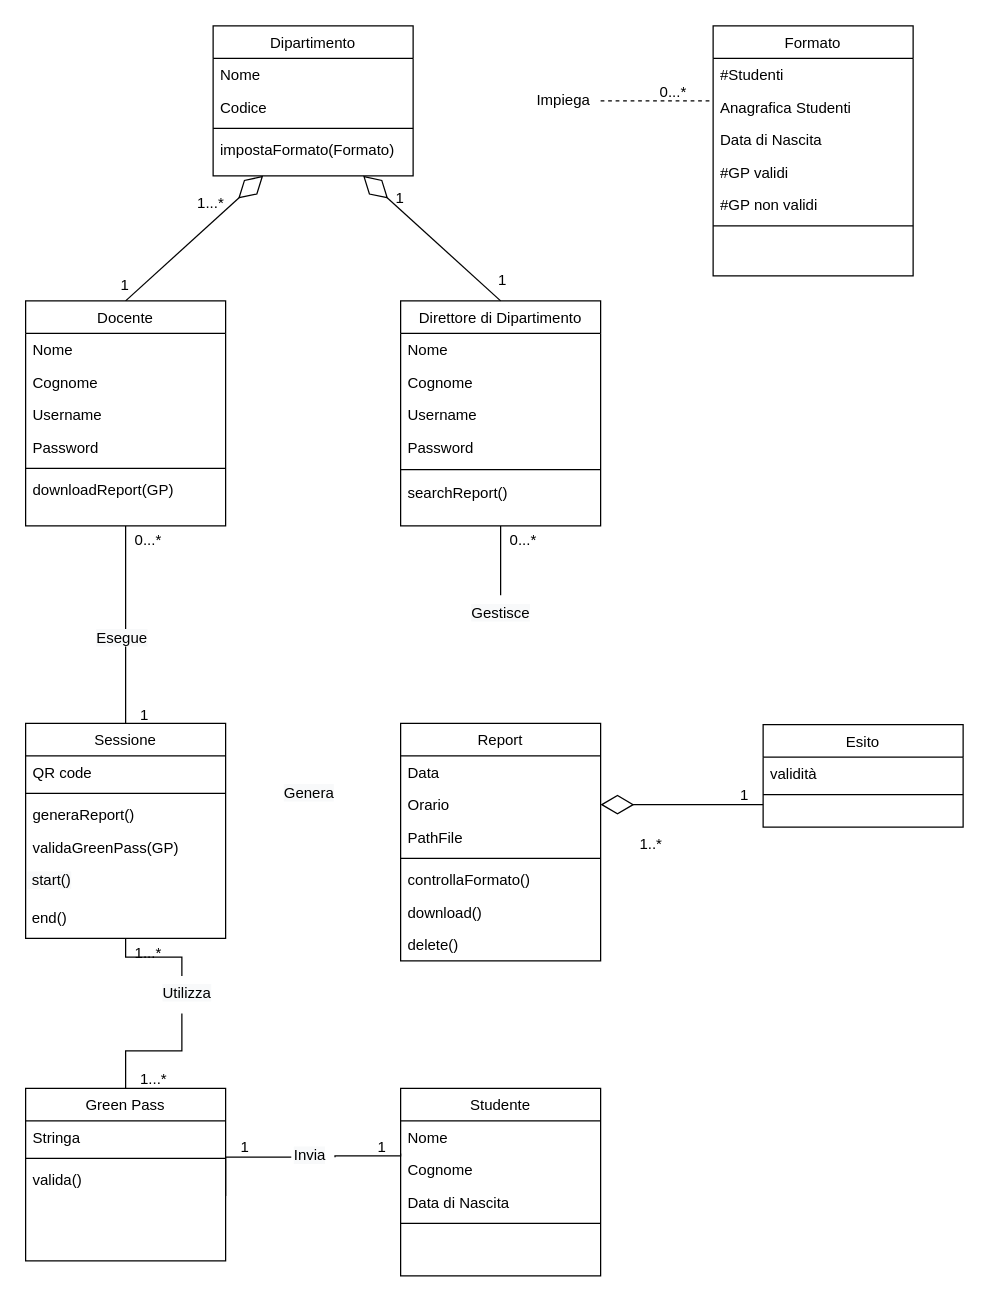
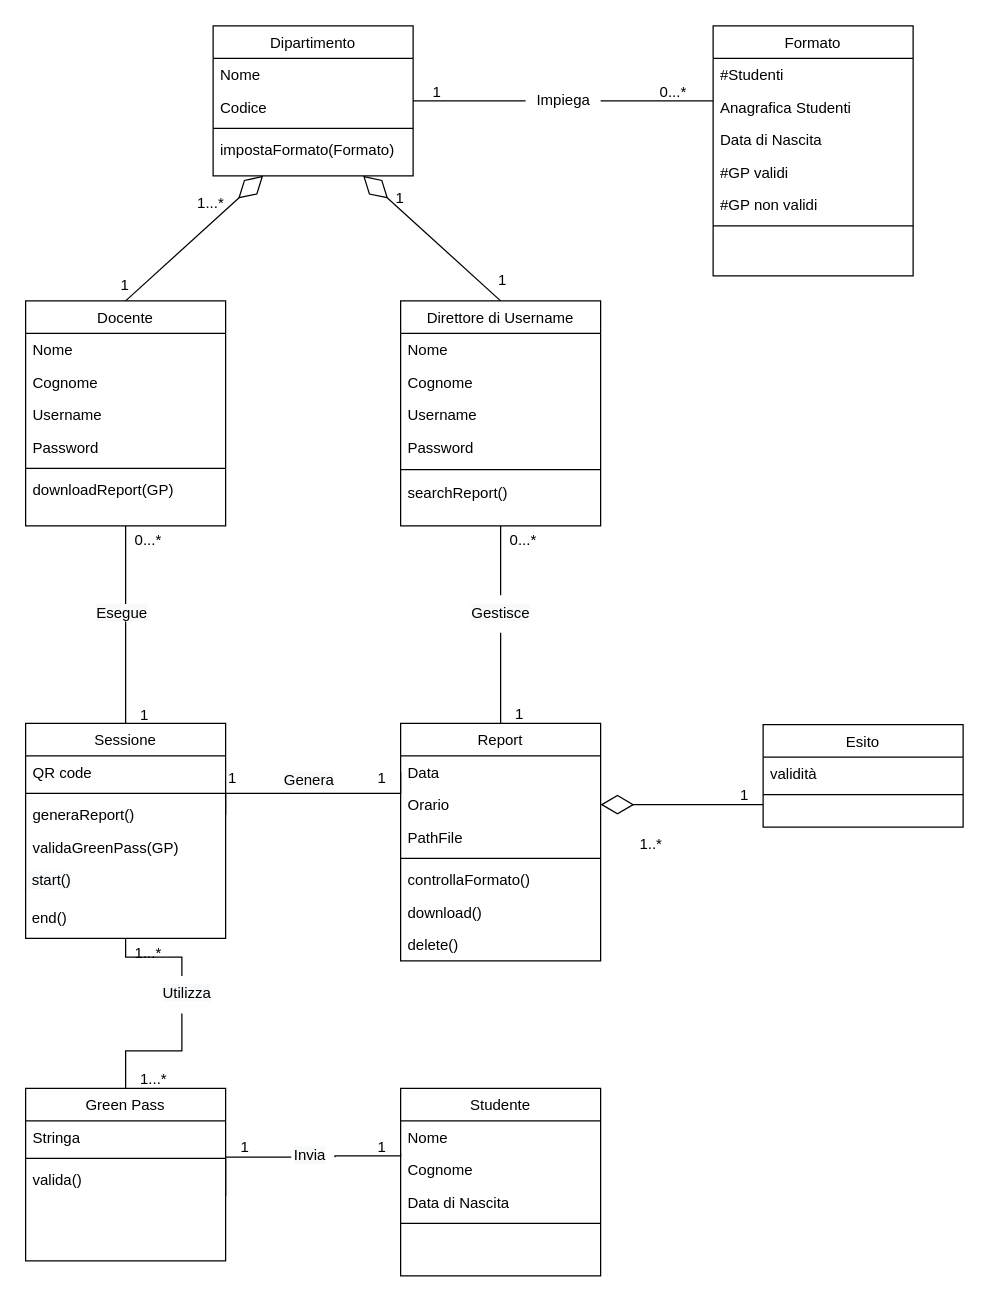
none -> (470, 101)
(656, 101) -> (656, 101)
(500, 318) -> (500, 318)
(126, 639) -> (126, 614)
none -> (501, 678)
none -> (313, 793)
(313, 794) -> (313, 782)
